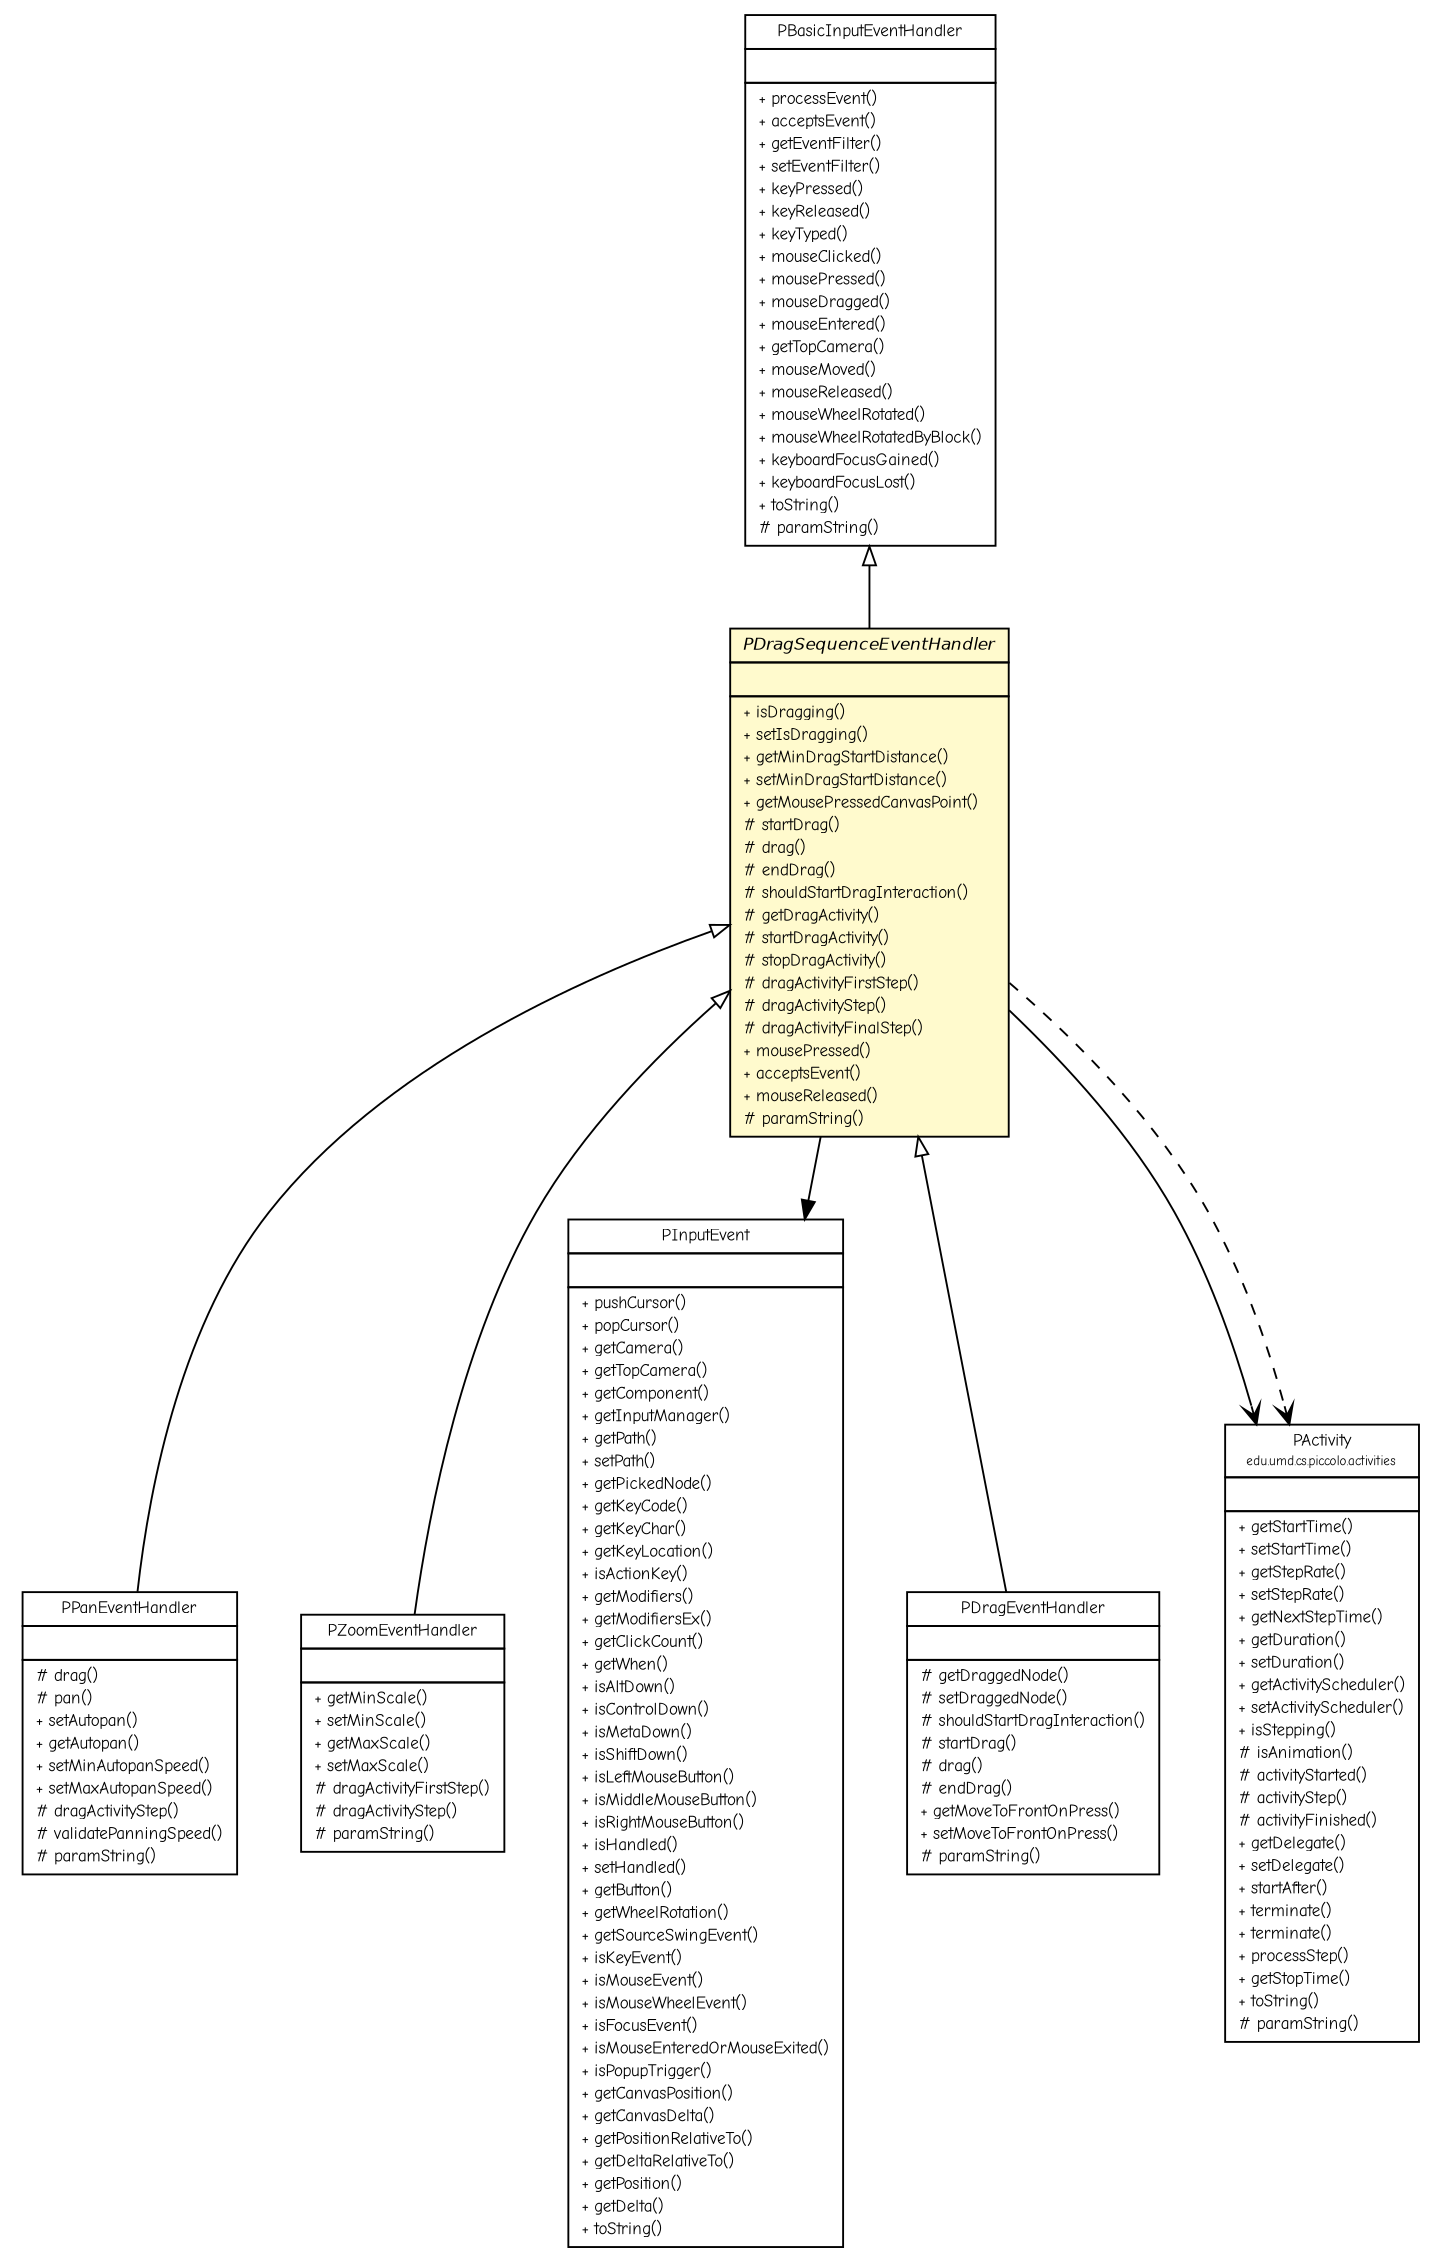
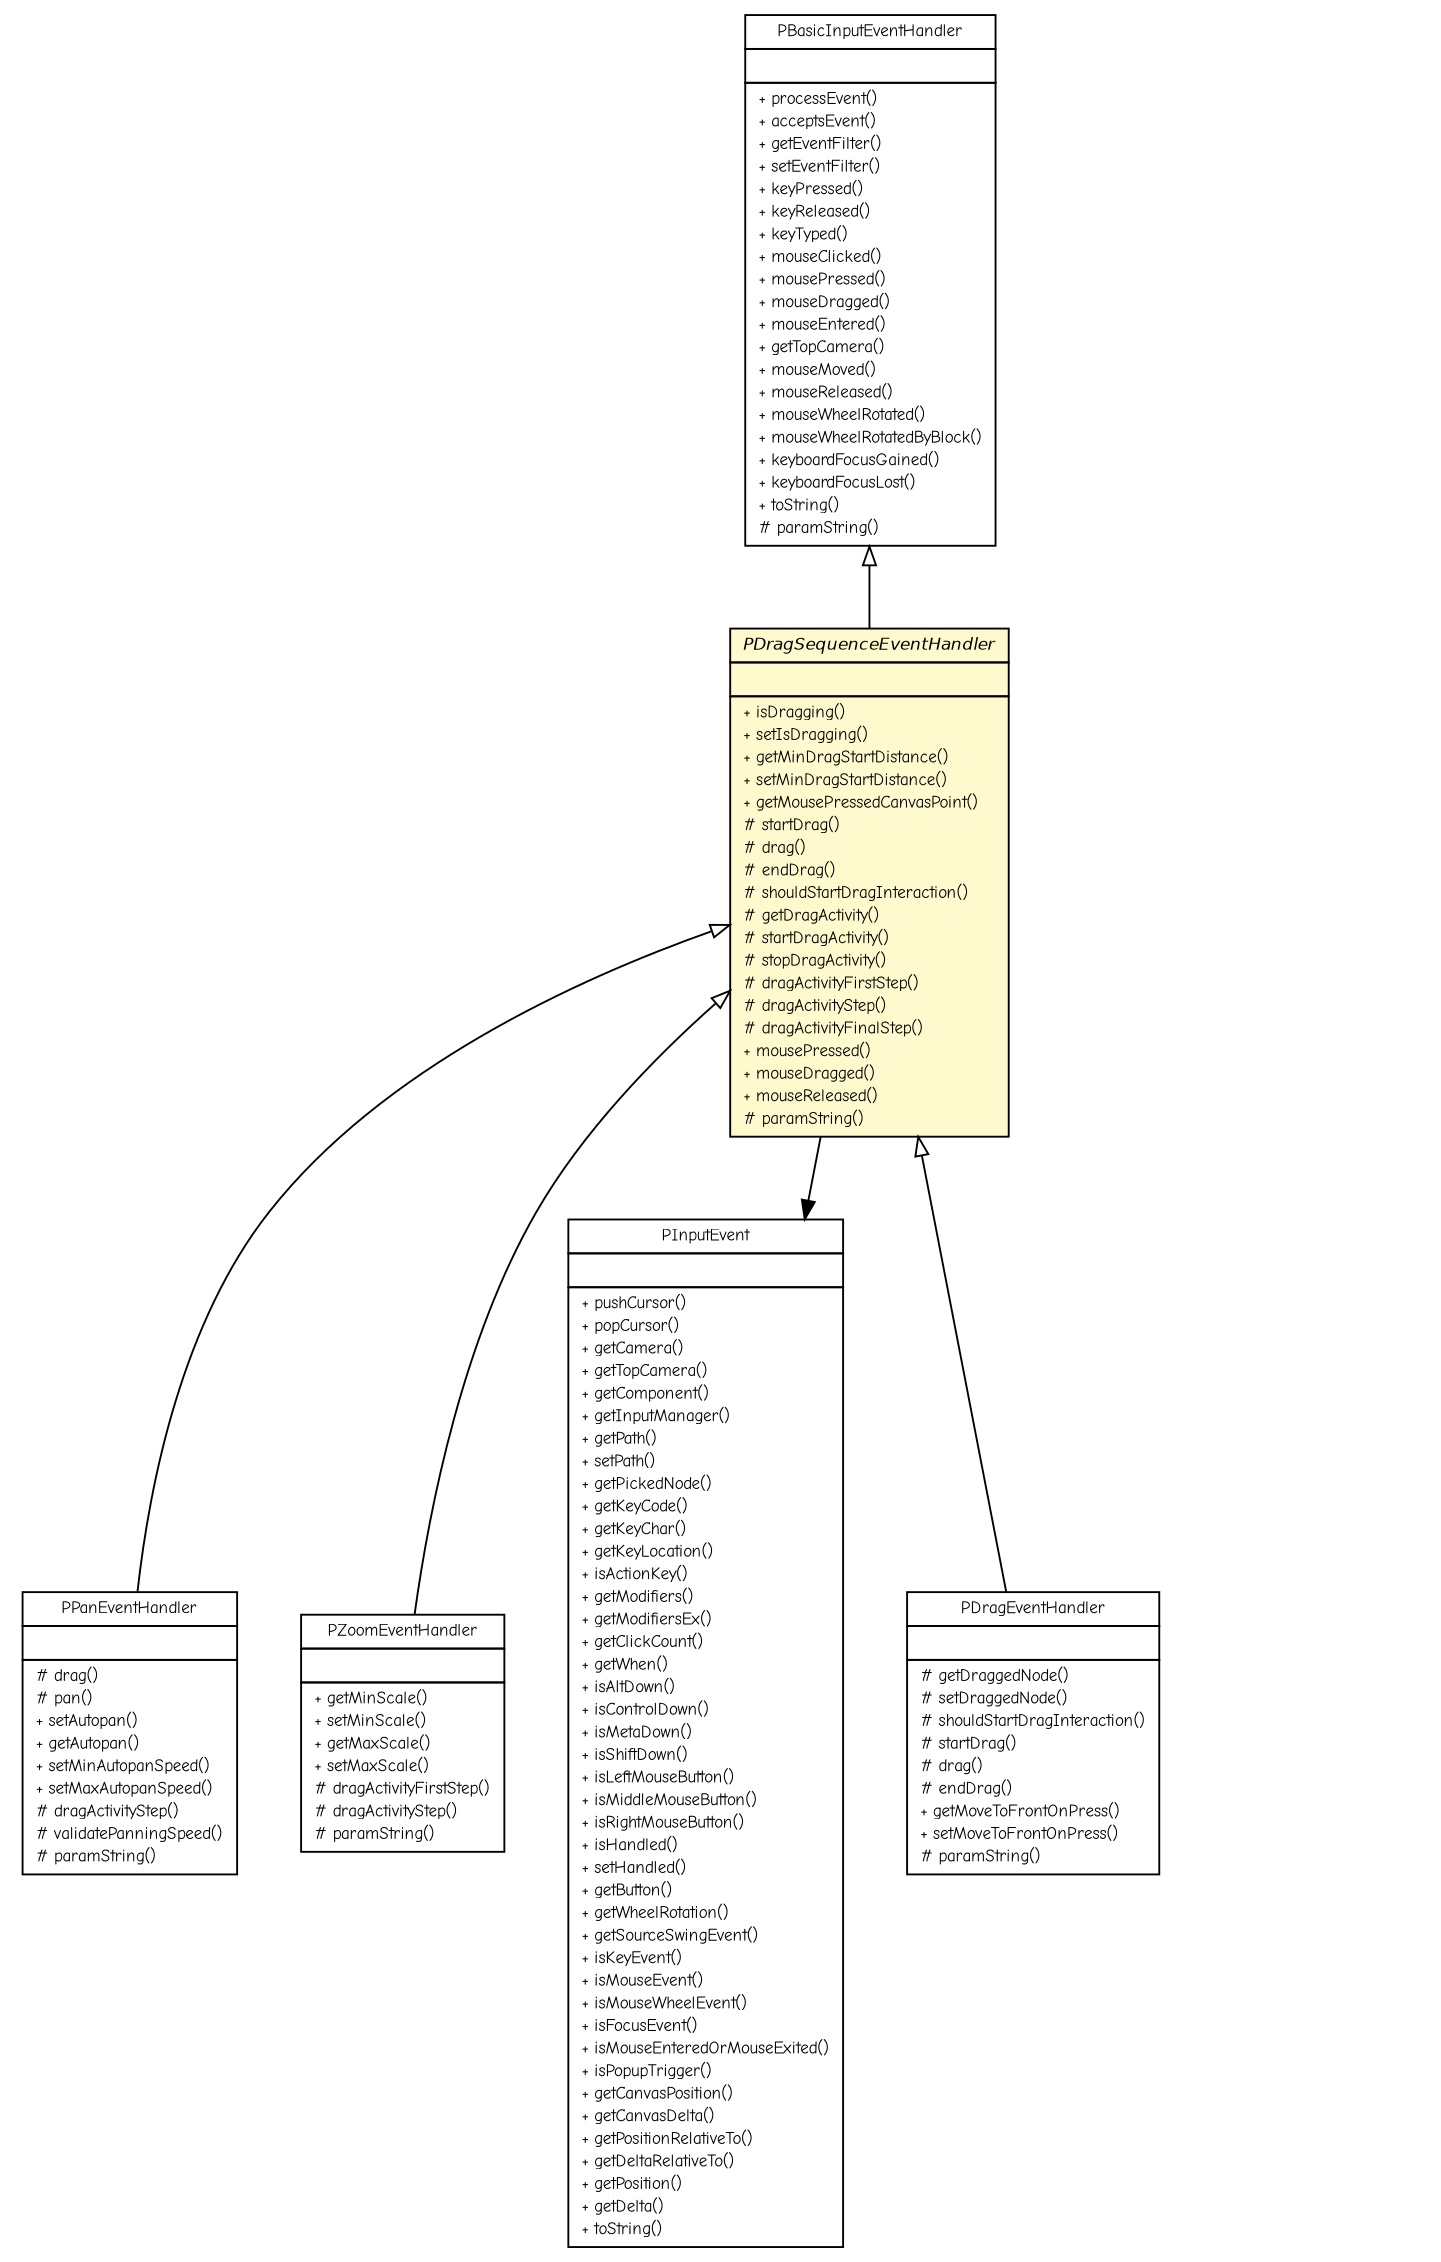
(803, 1074) -> (809, 1074)
(1321, 1733) -> none
